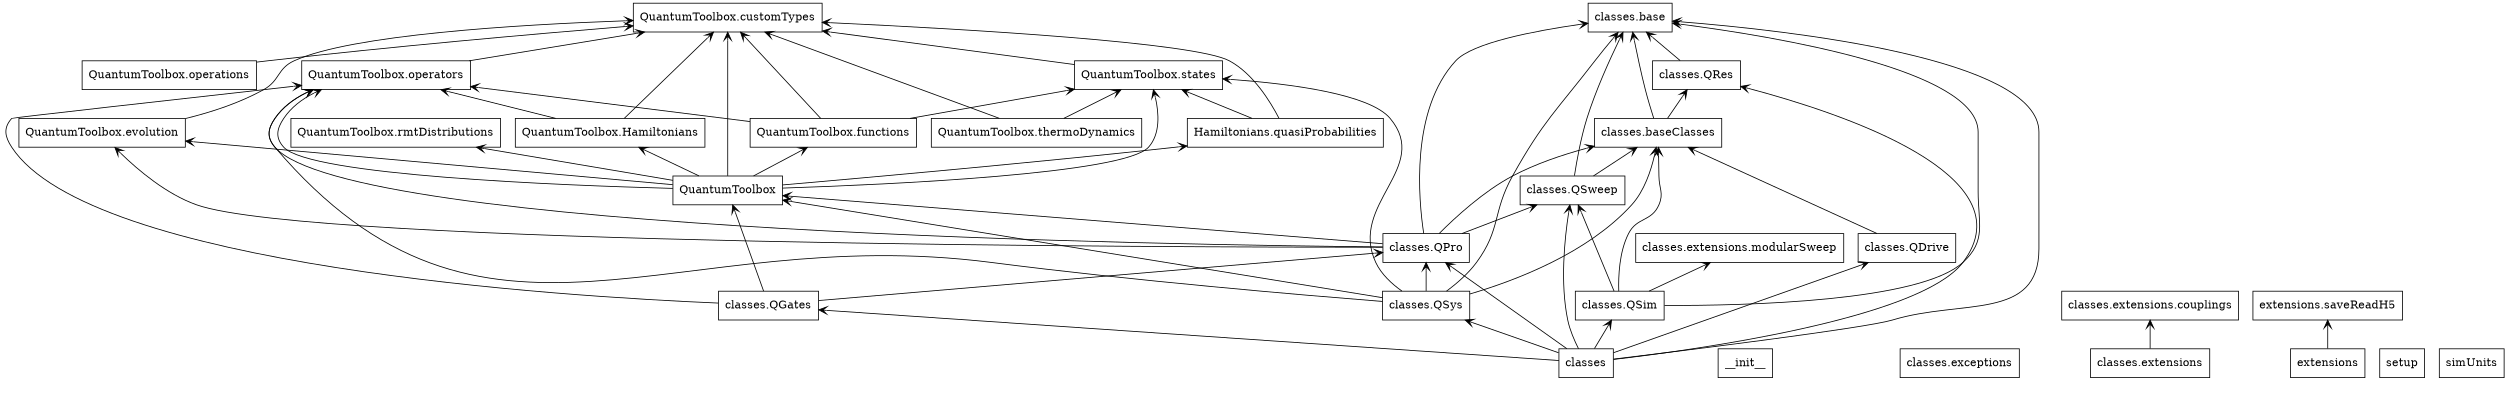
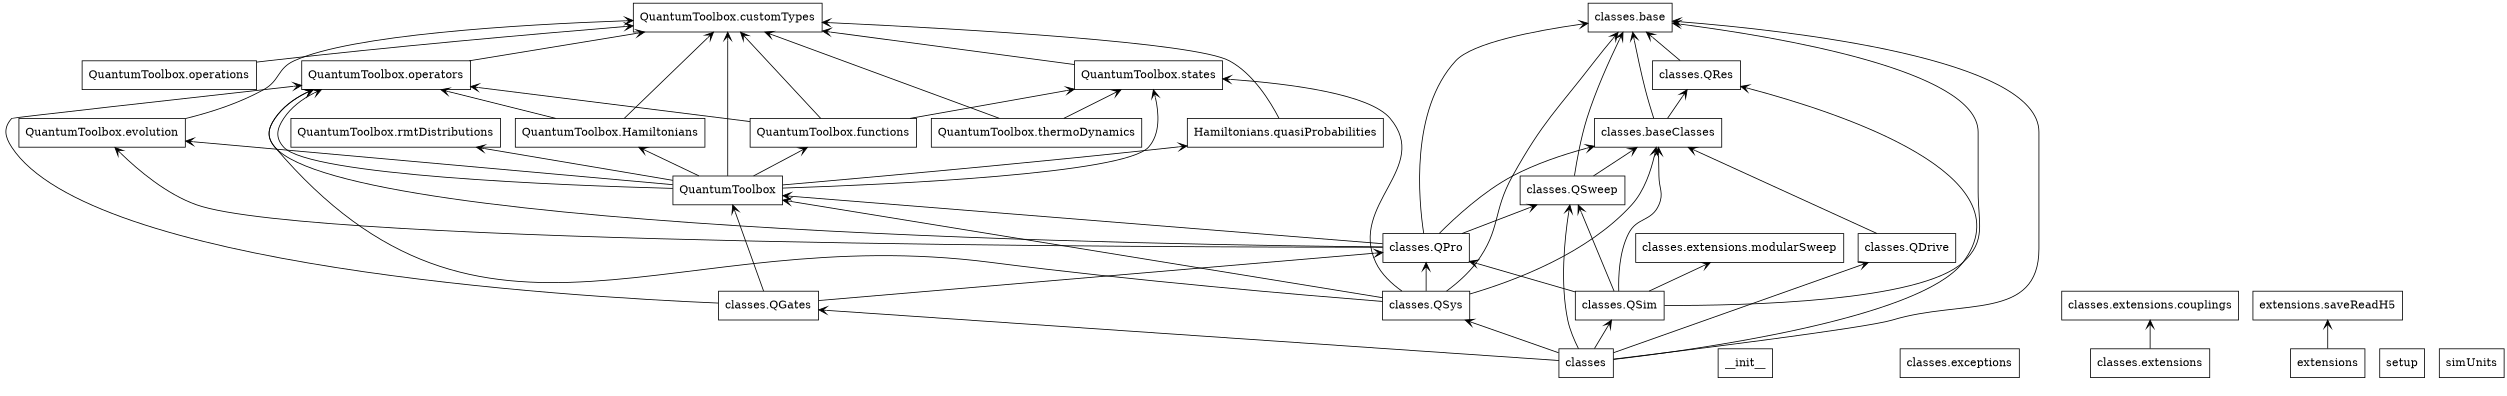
(1221, 106) -> none
(1510, 308) -> (1529, 278)
